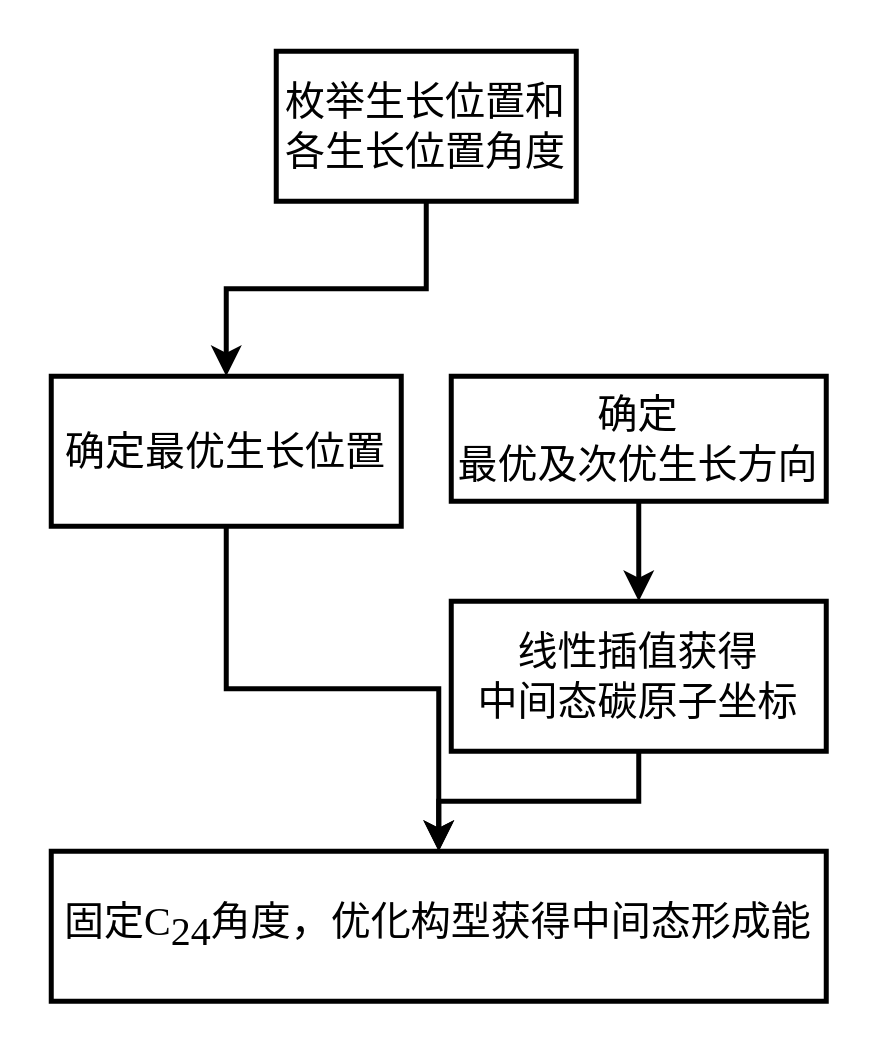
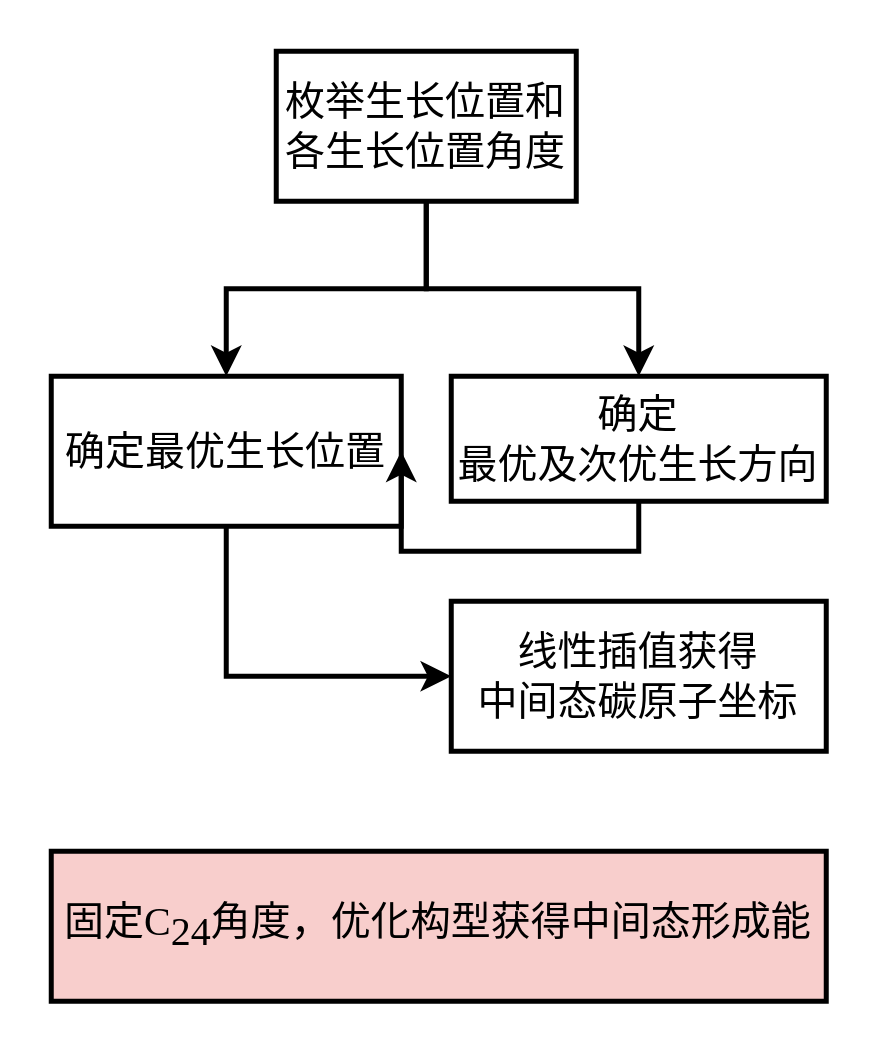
none -> (566, 289)
(639, 566) -> (507, 551)
(380, 689) -> (328, 676)
(566, 801) -> none
(439, 926) -> (439, 926)
